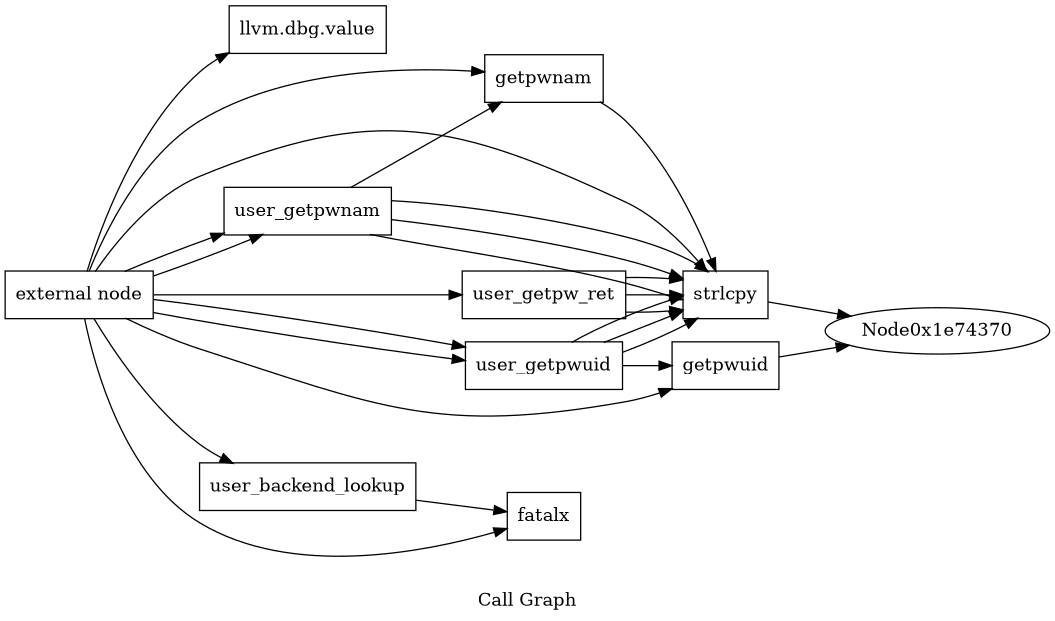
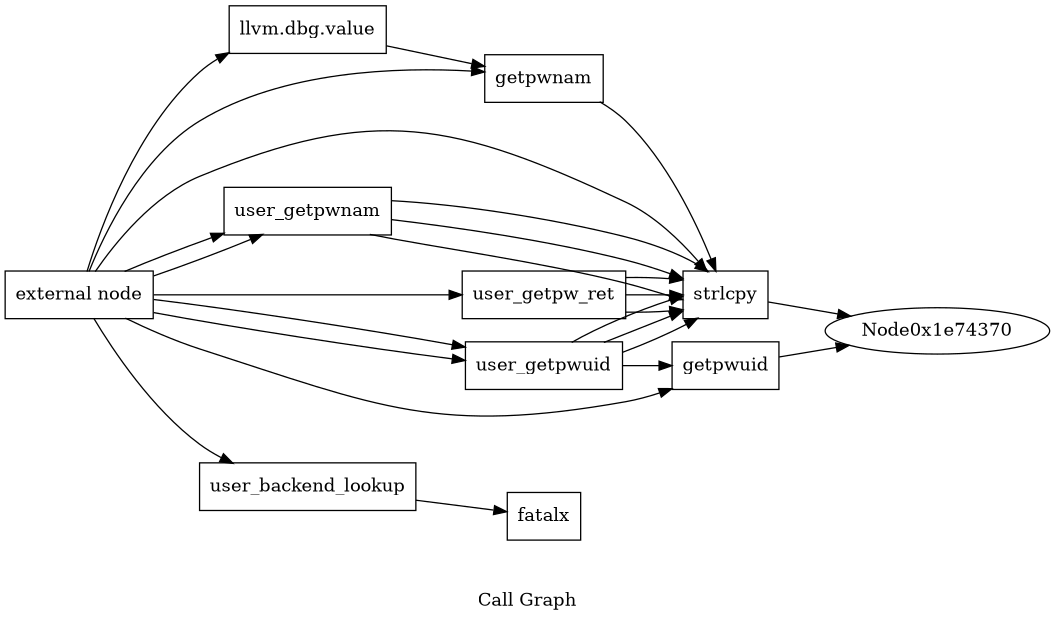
(420, 148) -> (429, 55)
(228, 536) -> none
